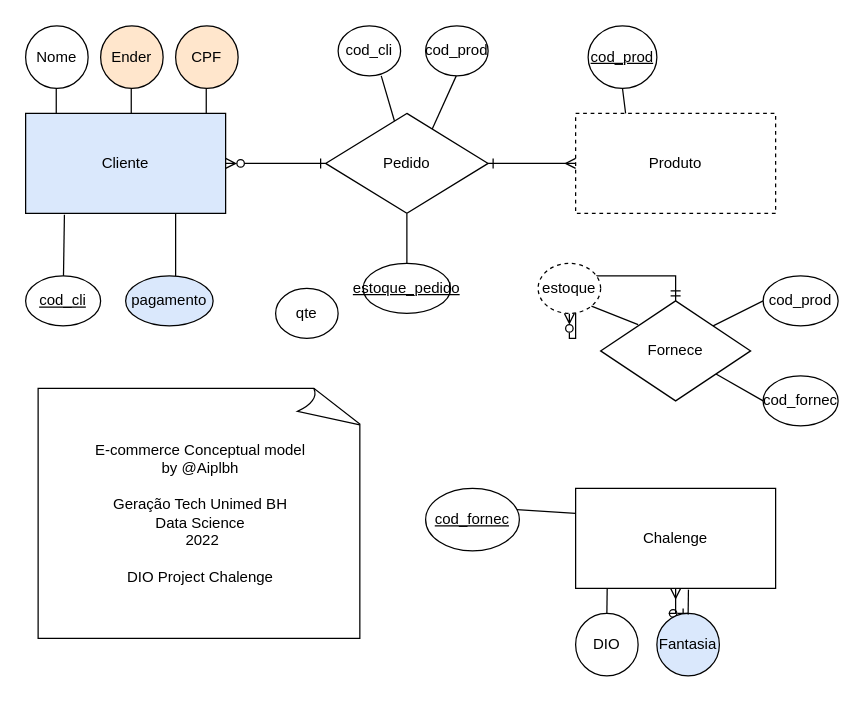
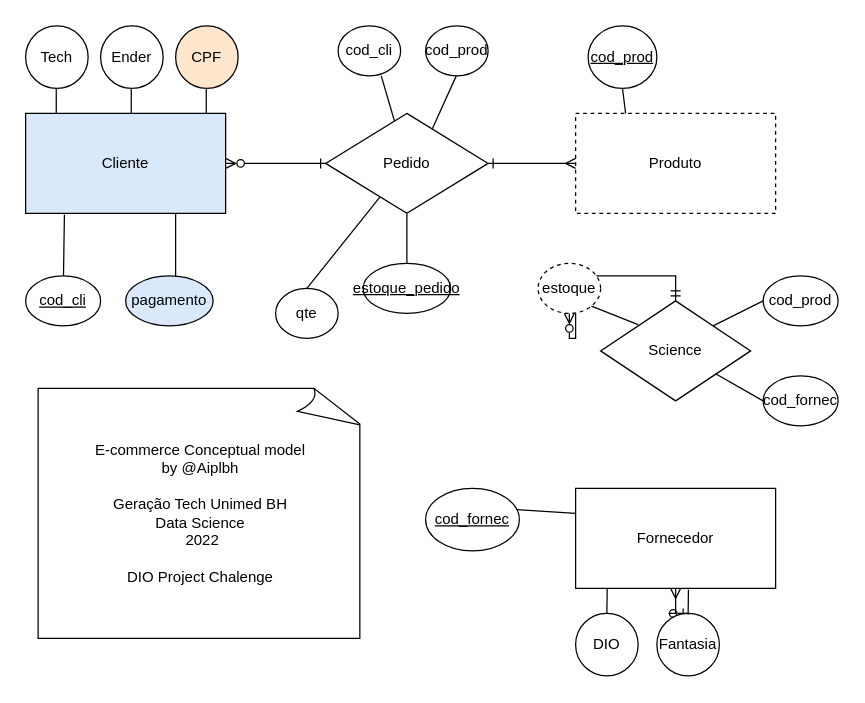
(57, 57) -> (57, 57)
(132, 57) -> (132, 57)
none -> (343, 243)
(676, 351) -> (676, 351)
(676, 538) -> (676, 538)
(688, 644) -> (688, 644)
